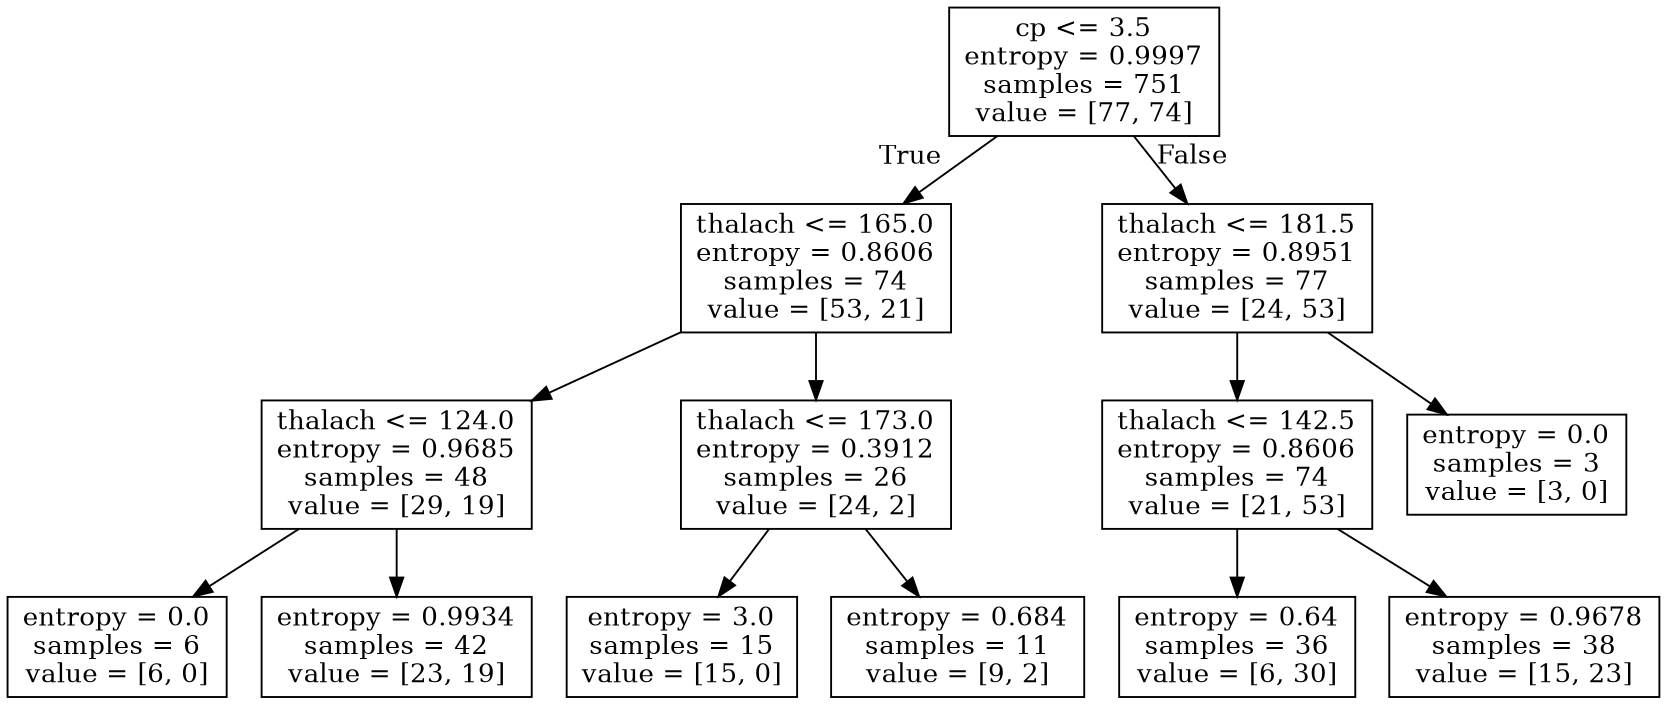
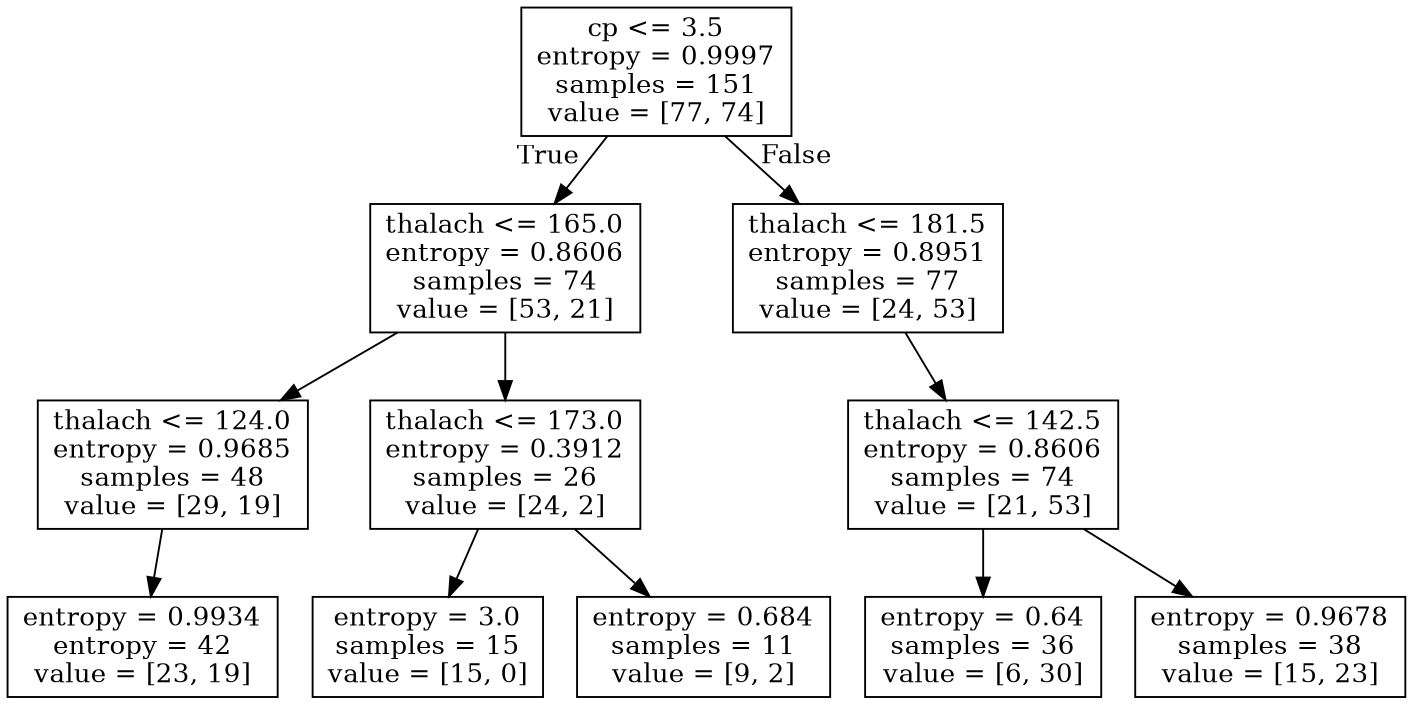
(1084, 72) -> (656, 72)
(1517, 465) -> none
(117, 647) -> none
(397, 647) -> (143, 647)
